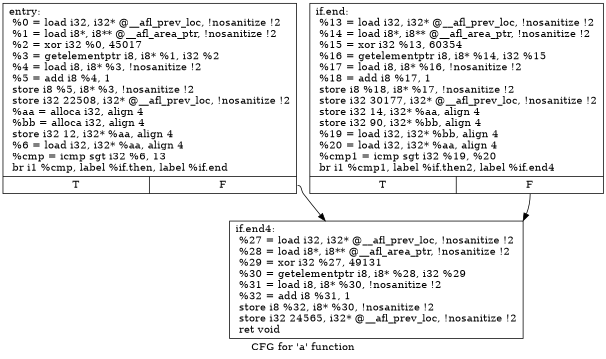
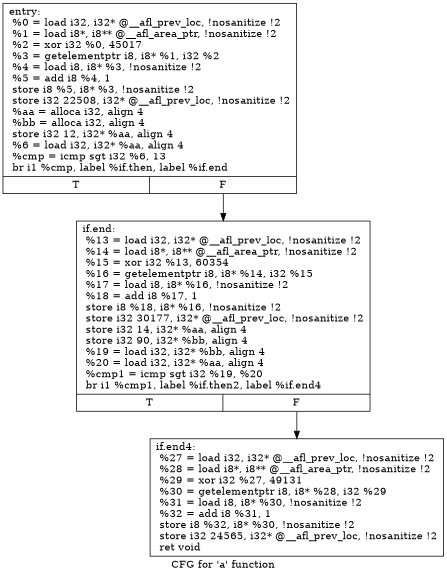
(415, 90) -> (182, 307)
(308, 200) -> (223, 204)
